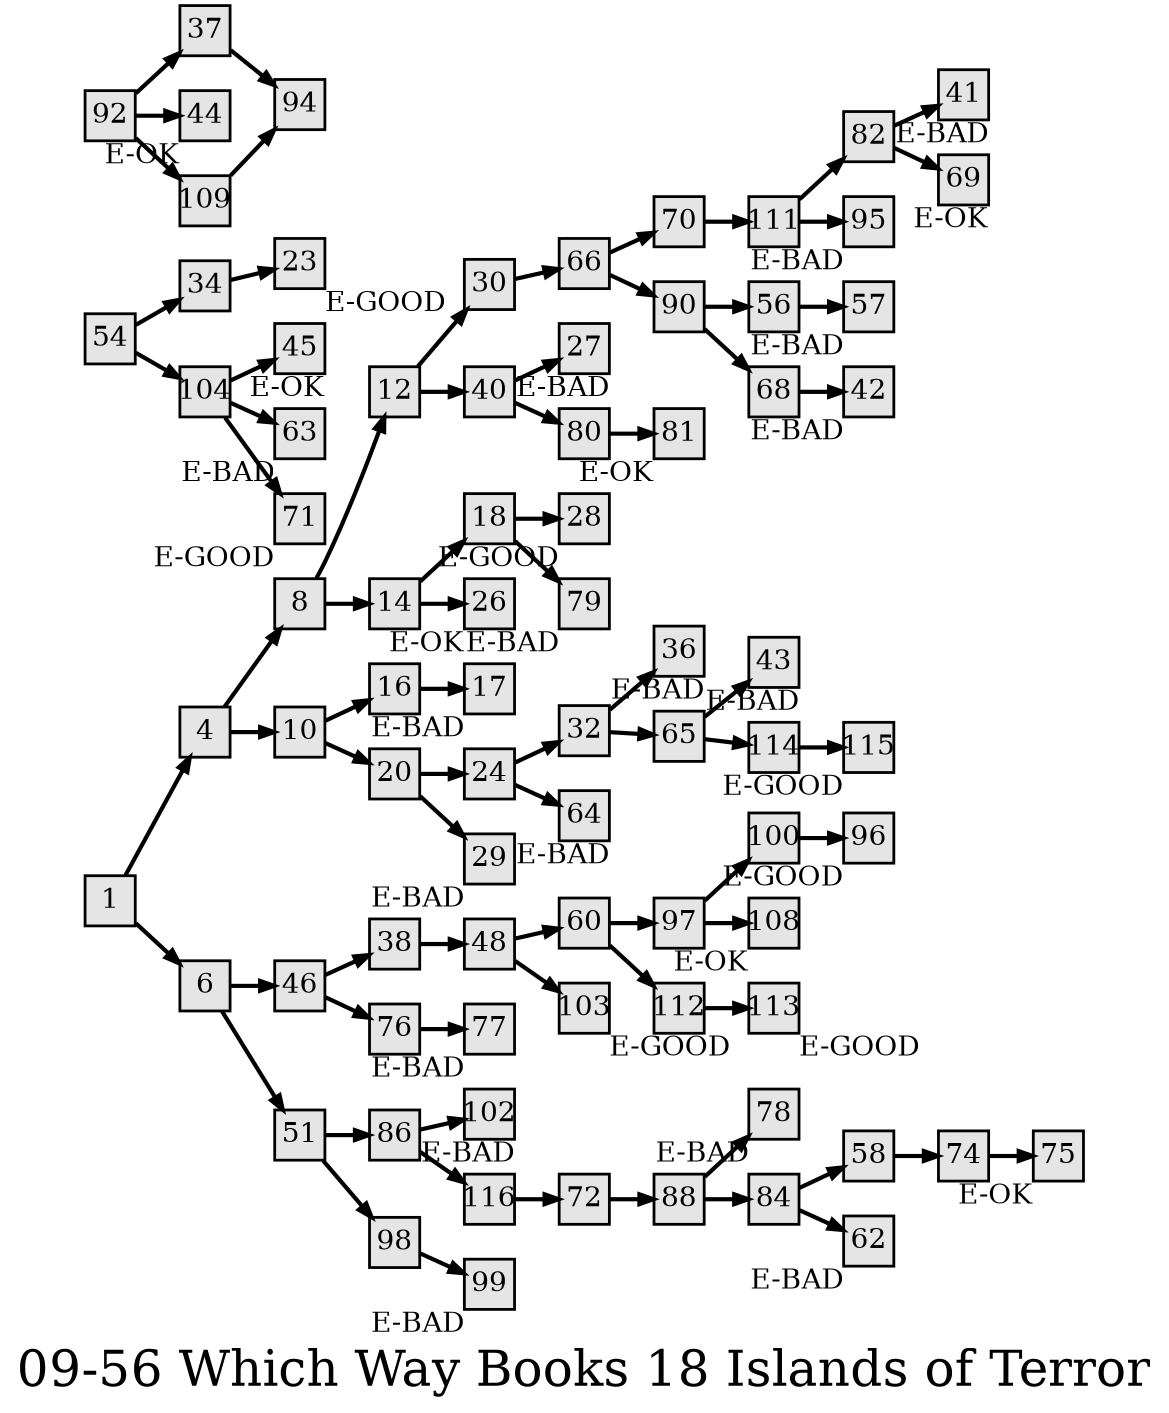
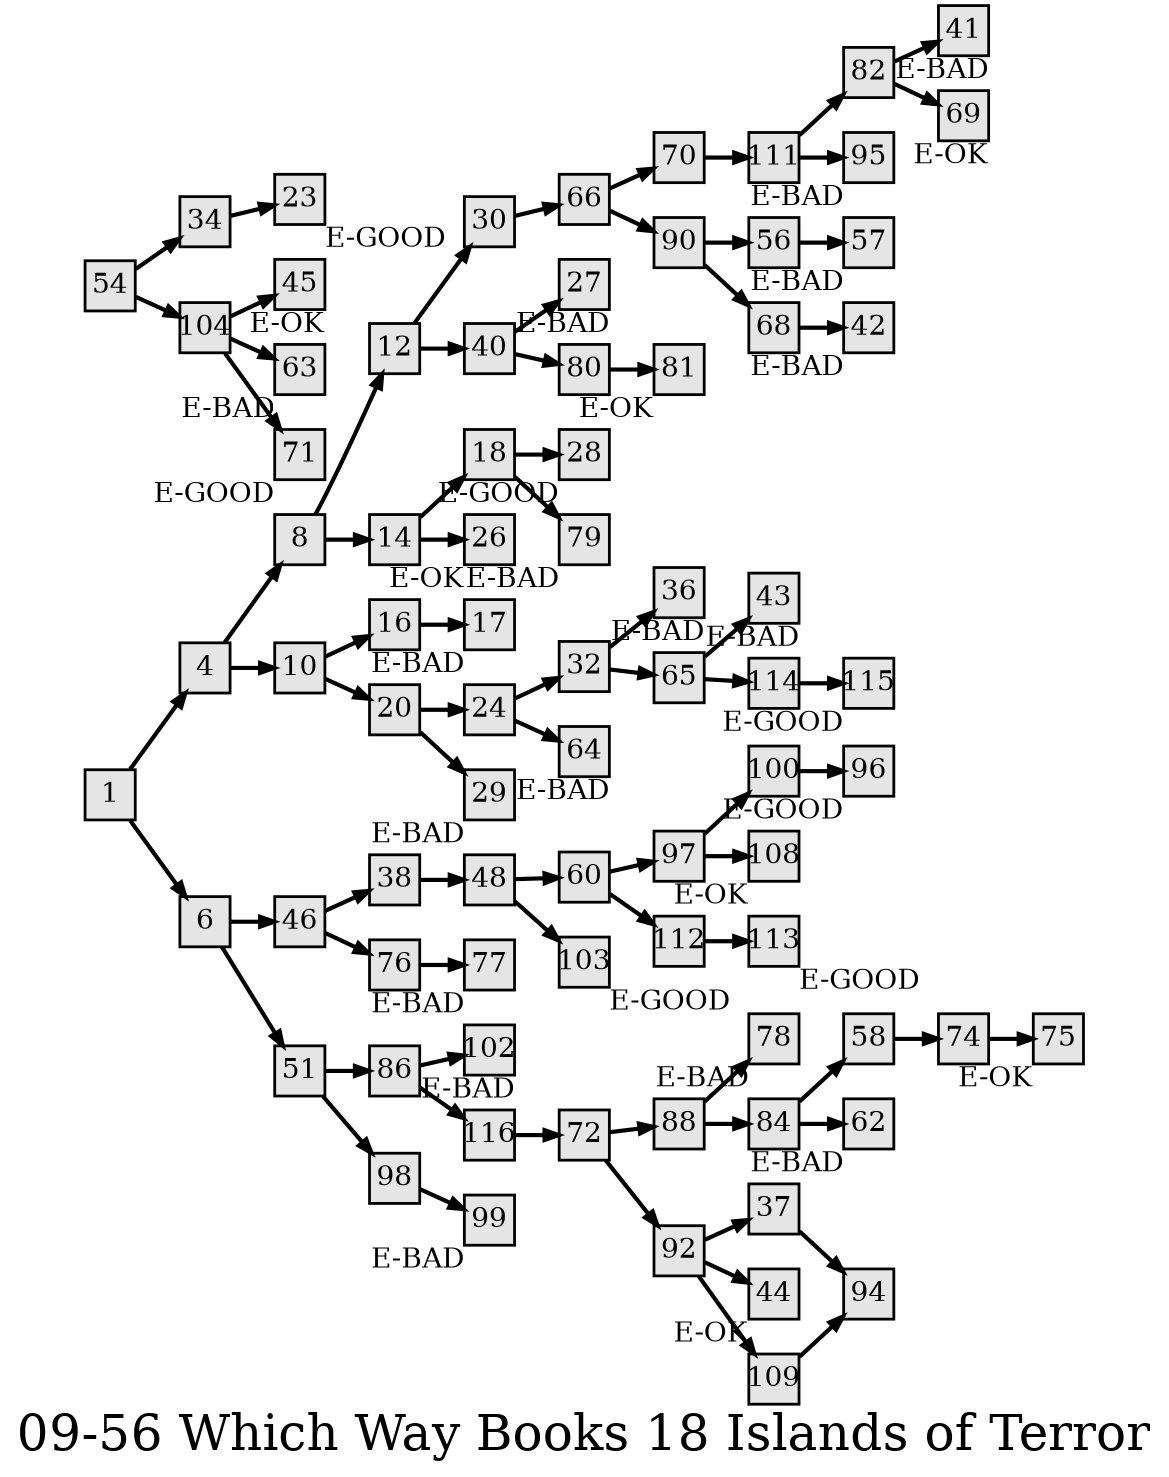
none -> (627, 1187)
